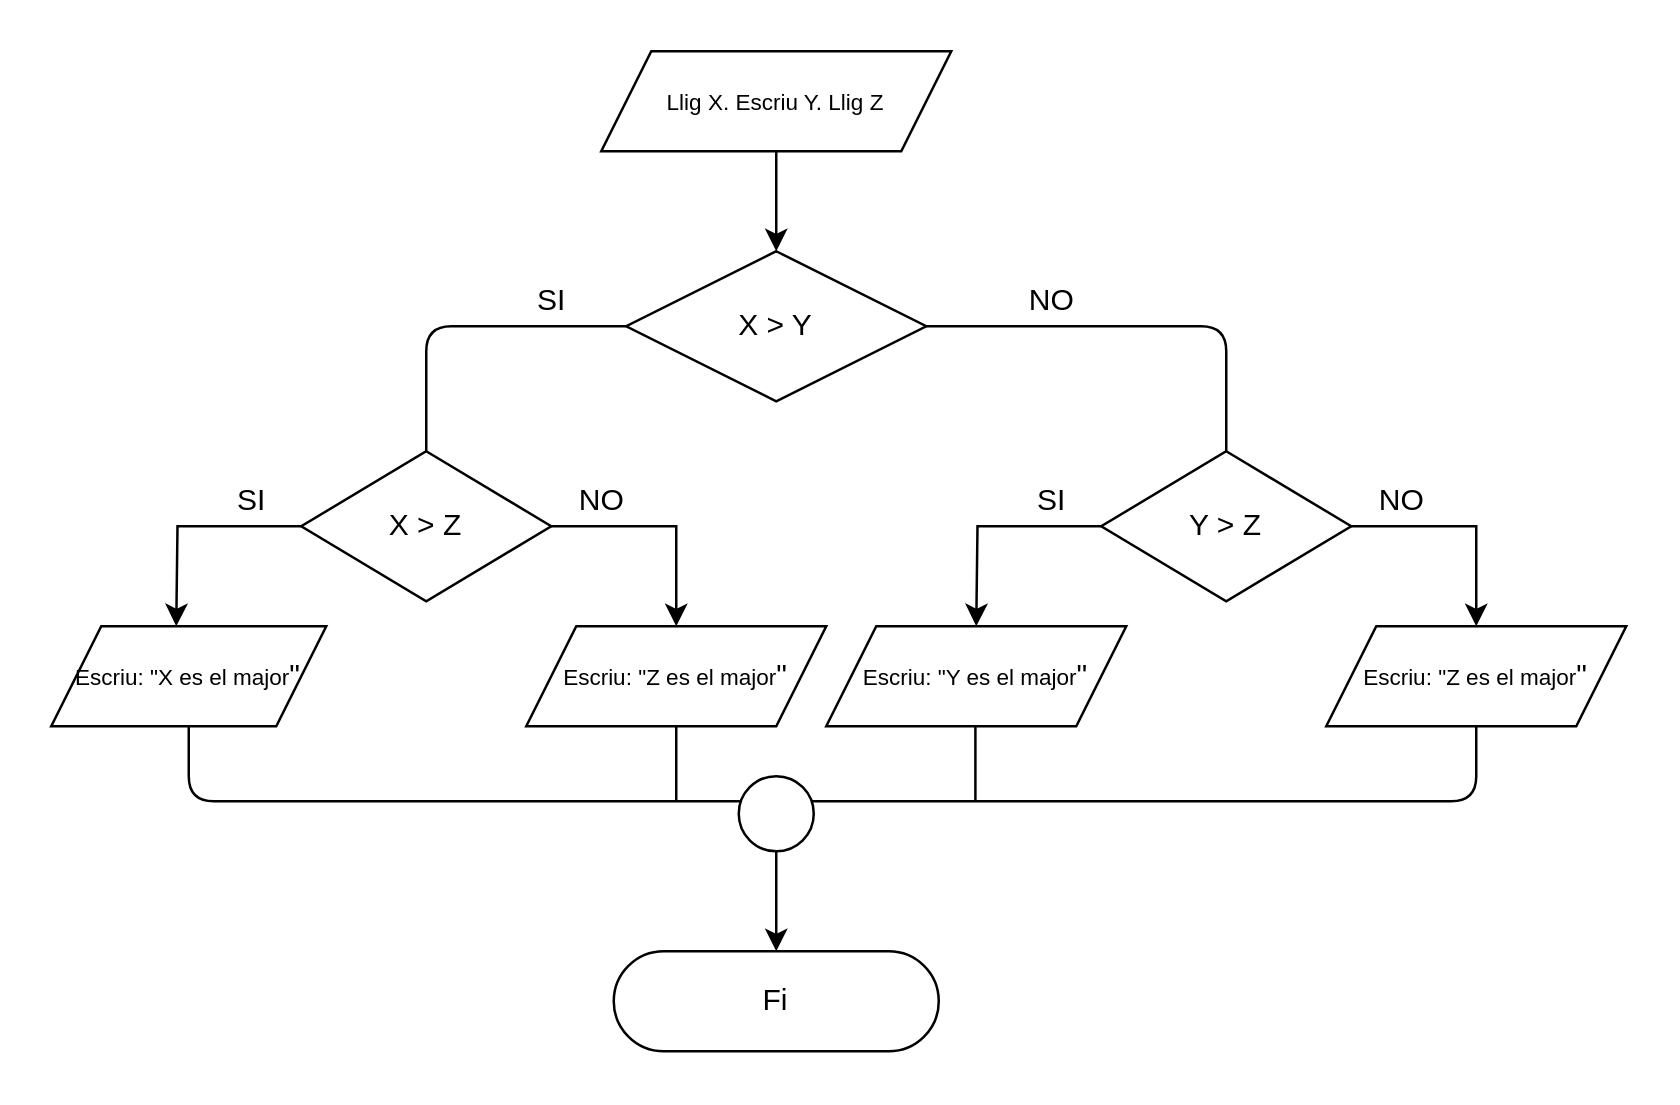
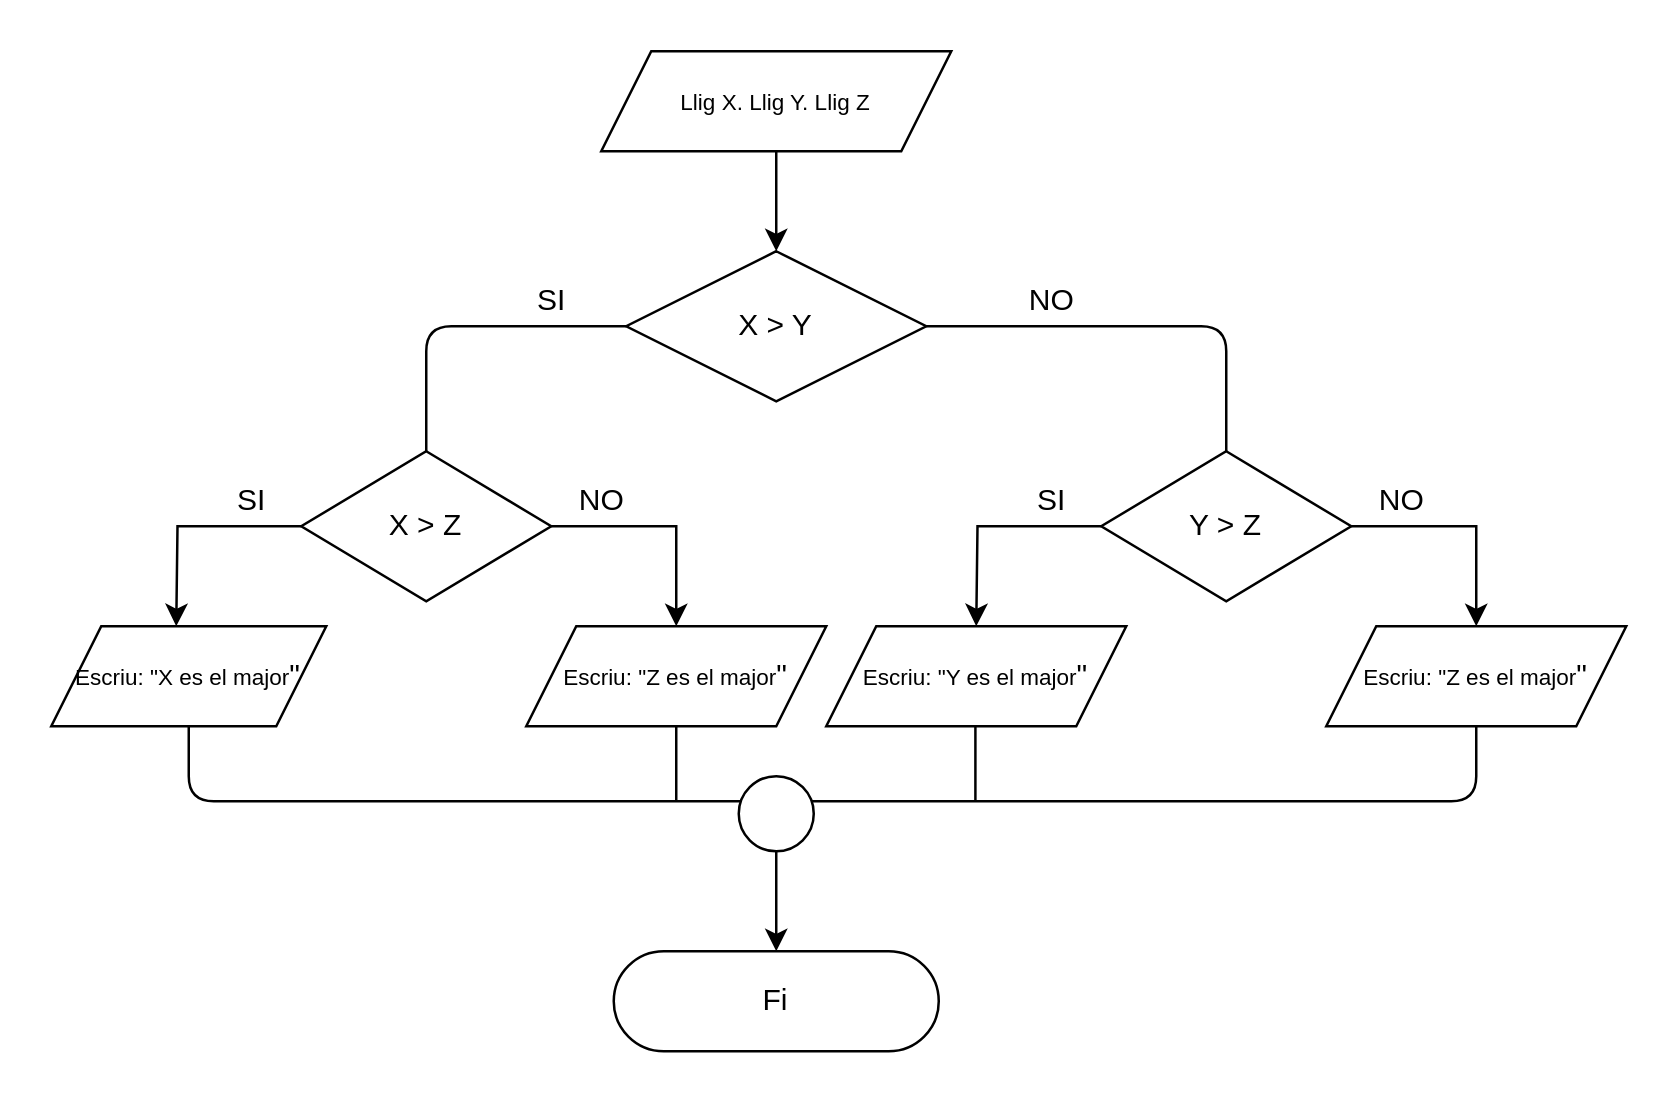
(776, 101) -> (776, 101)
